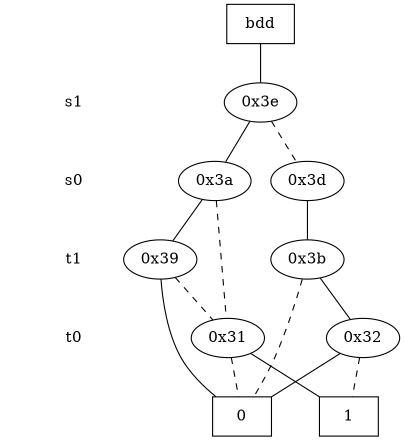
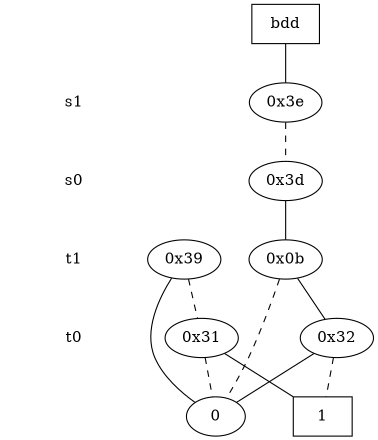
(215, 181) -> none
(307, 259) -> (286, 259)
(242, 416) -> (216, 416)
